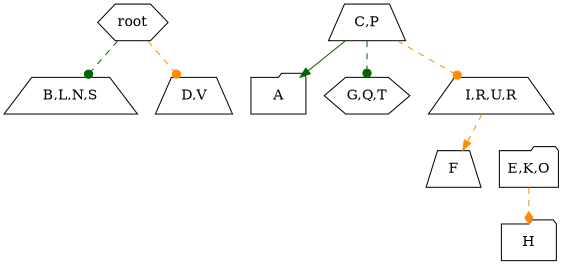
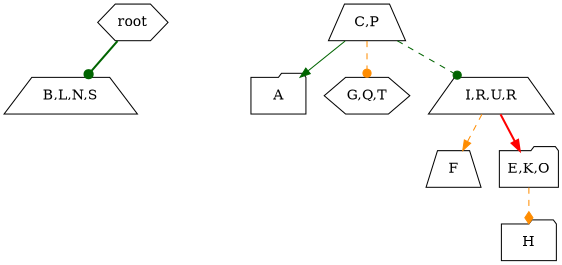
(367, 55) -> (367, 55)
(104, 56) -> (104, 56)
(425, 57) -> (425, 57)
(194, 96) -> none
none -> (508, 128)
